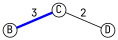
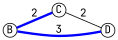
(35, 14) -> (35, 14)
none -> (59, 36)
